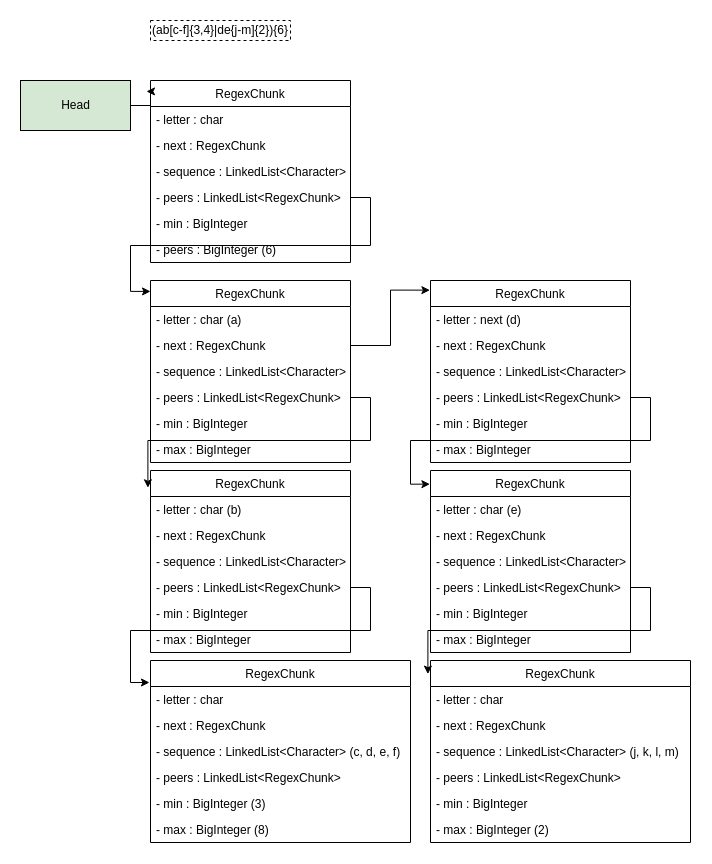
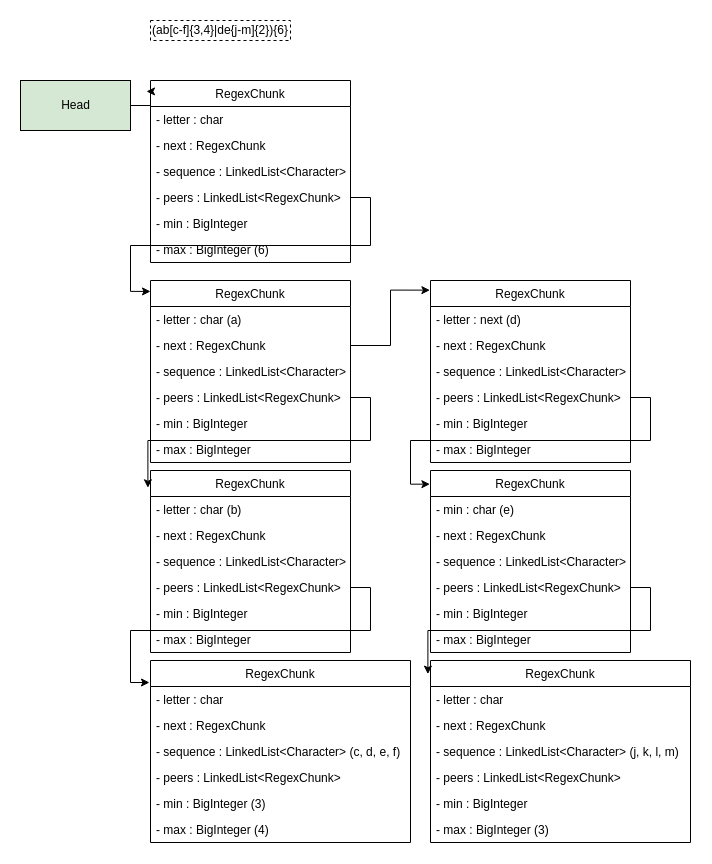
(227, 250) -> (221, 250)
(490, 510) -> (480, 510)
(221, 830) -> (221, 830)
(501, 830) -> (501, 830)
